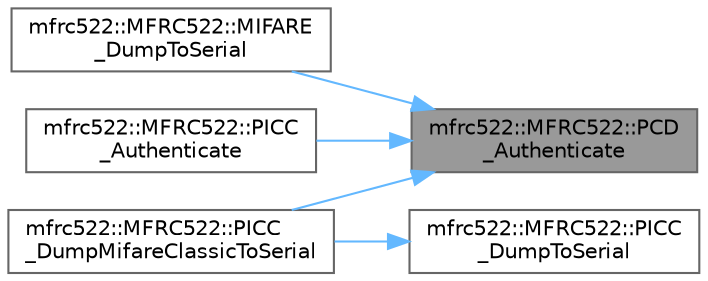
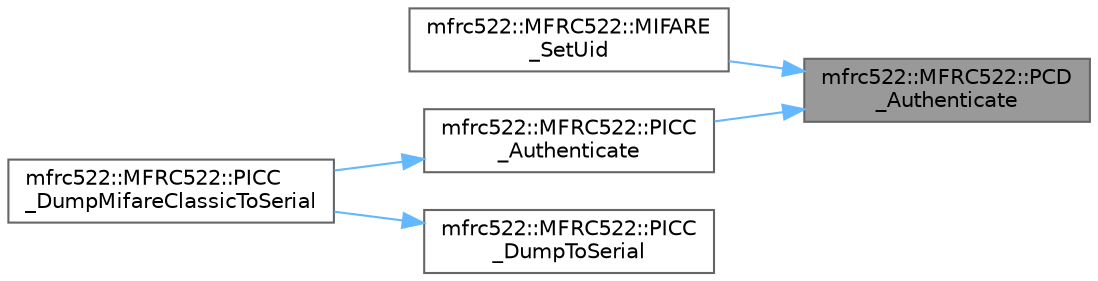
(171, 40) -> (569, 40)
(352, 194) -> (368, 166)
